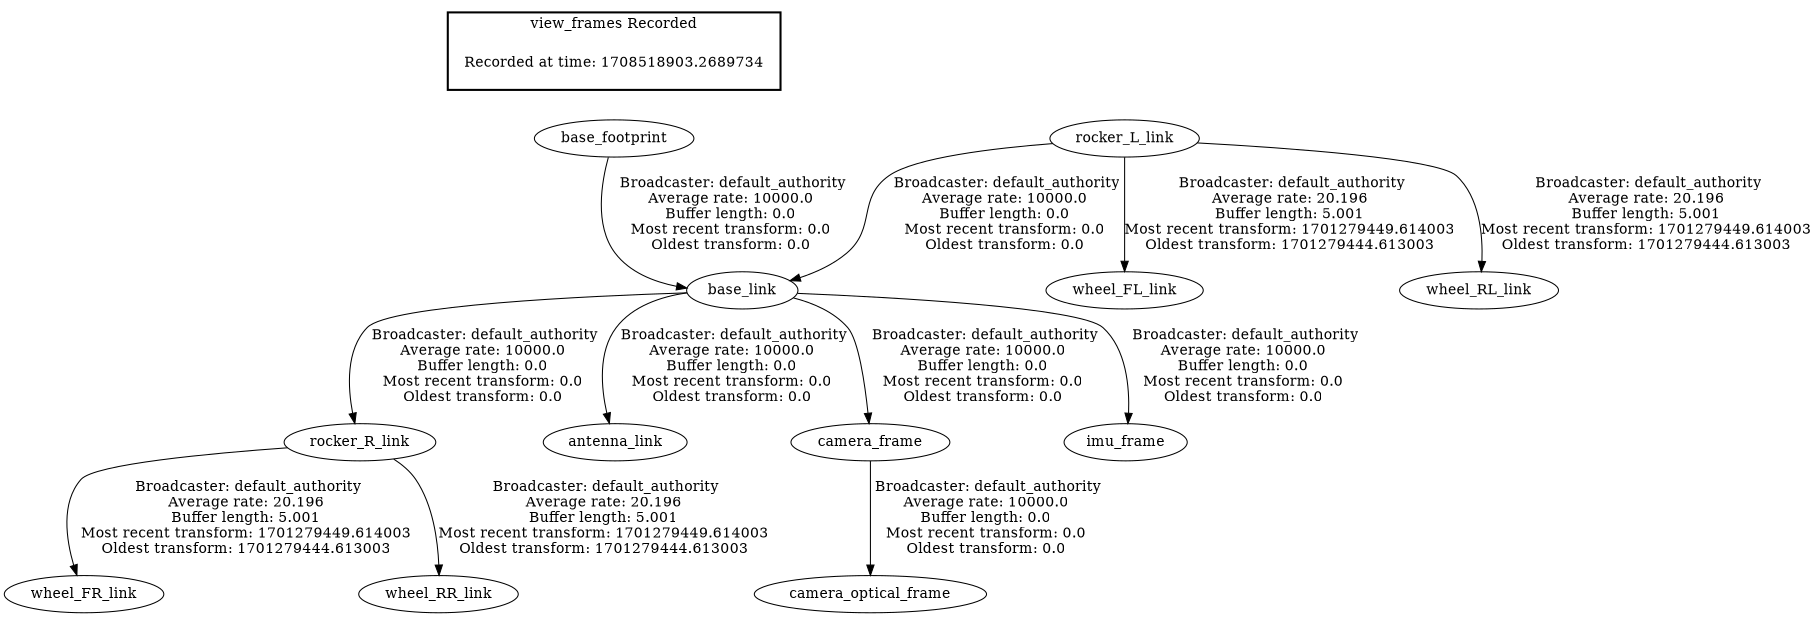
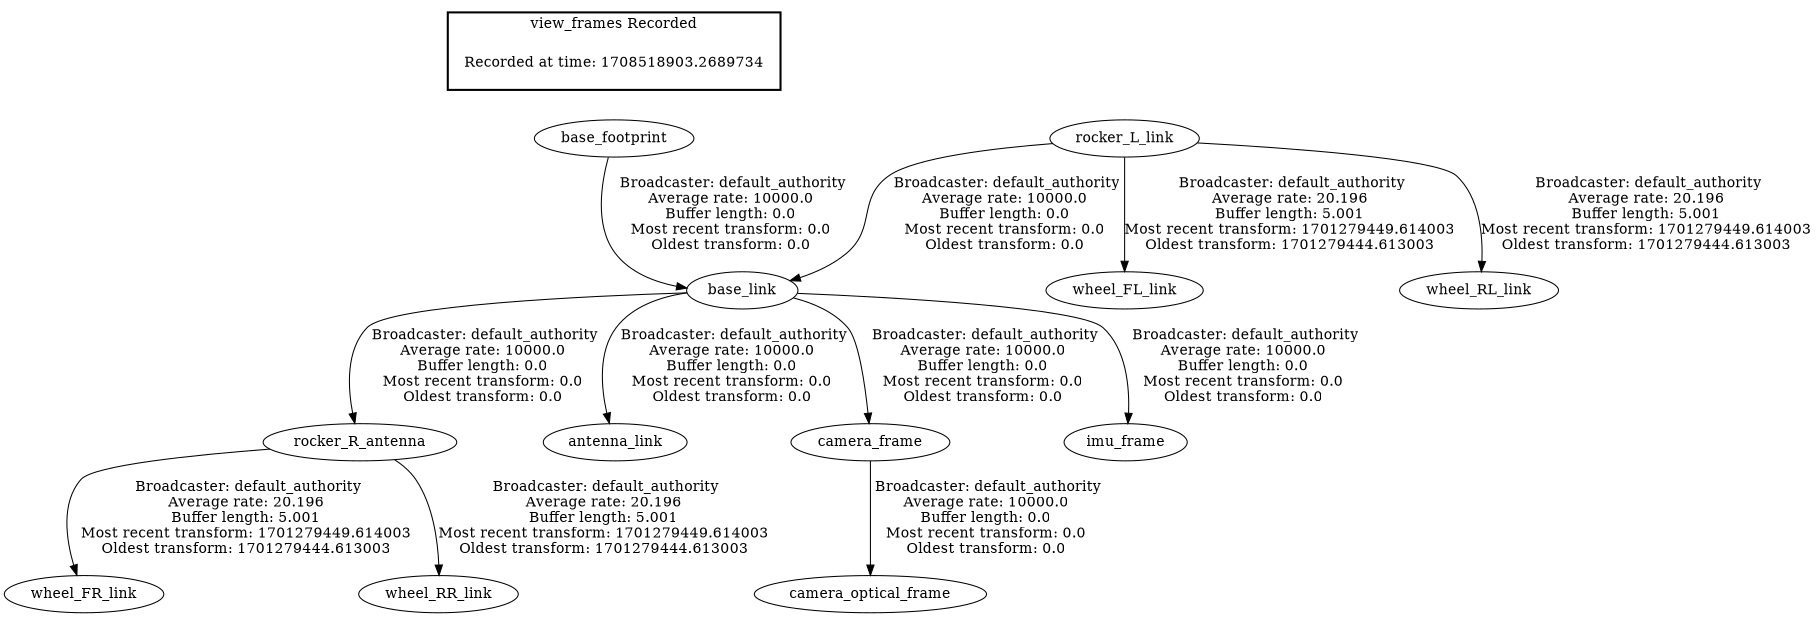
(360, 442) -> (360, 442)
